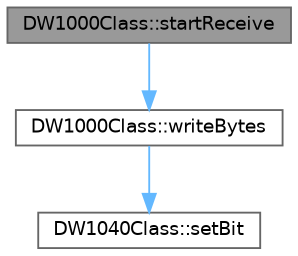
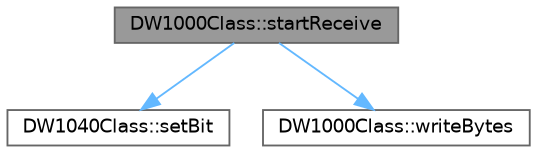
(149, 170) -> (195, 71)
